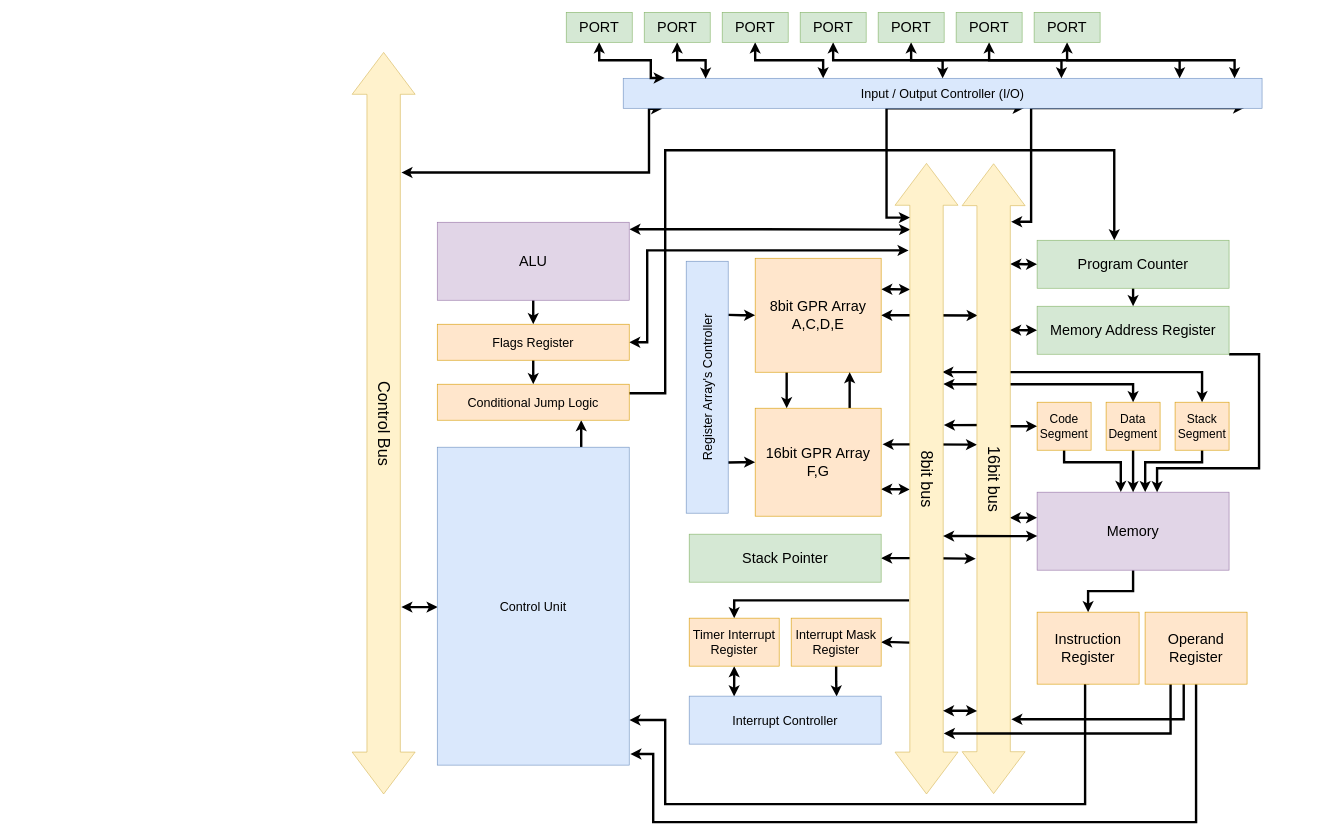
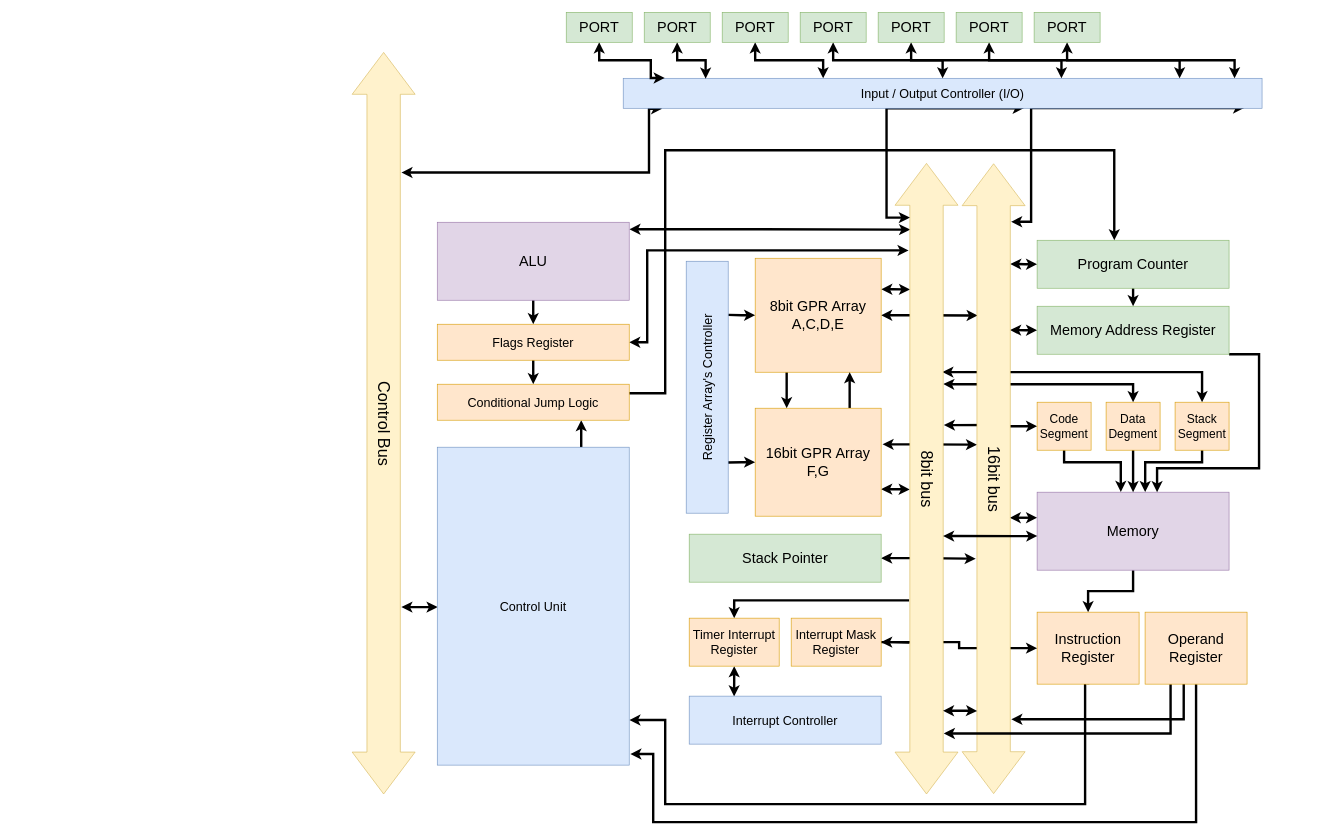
(836, 677) -> (959, 646)
